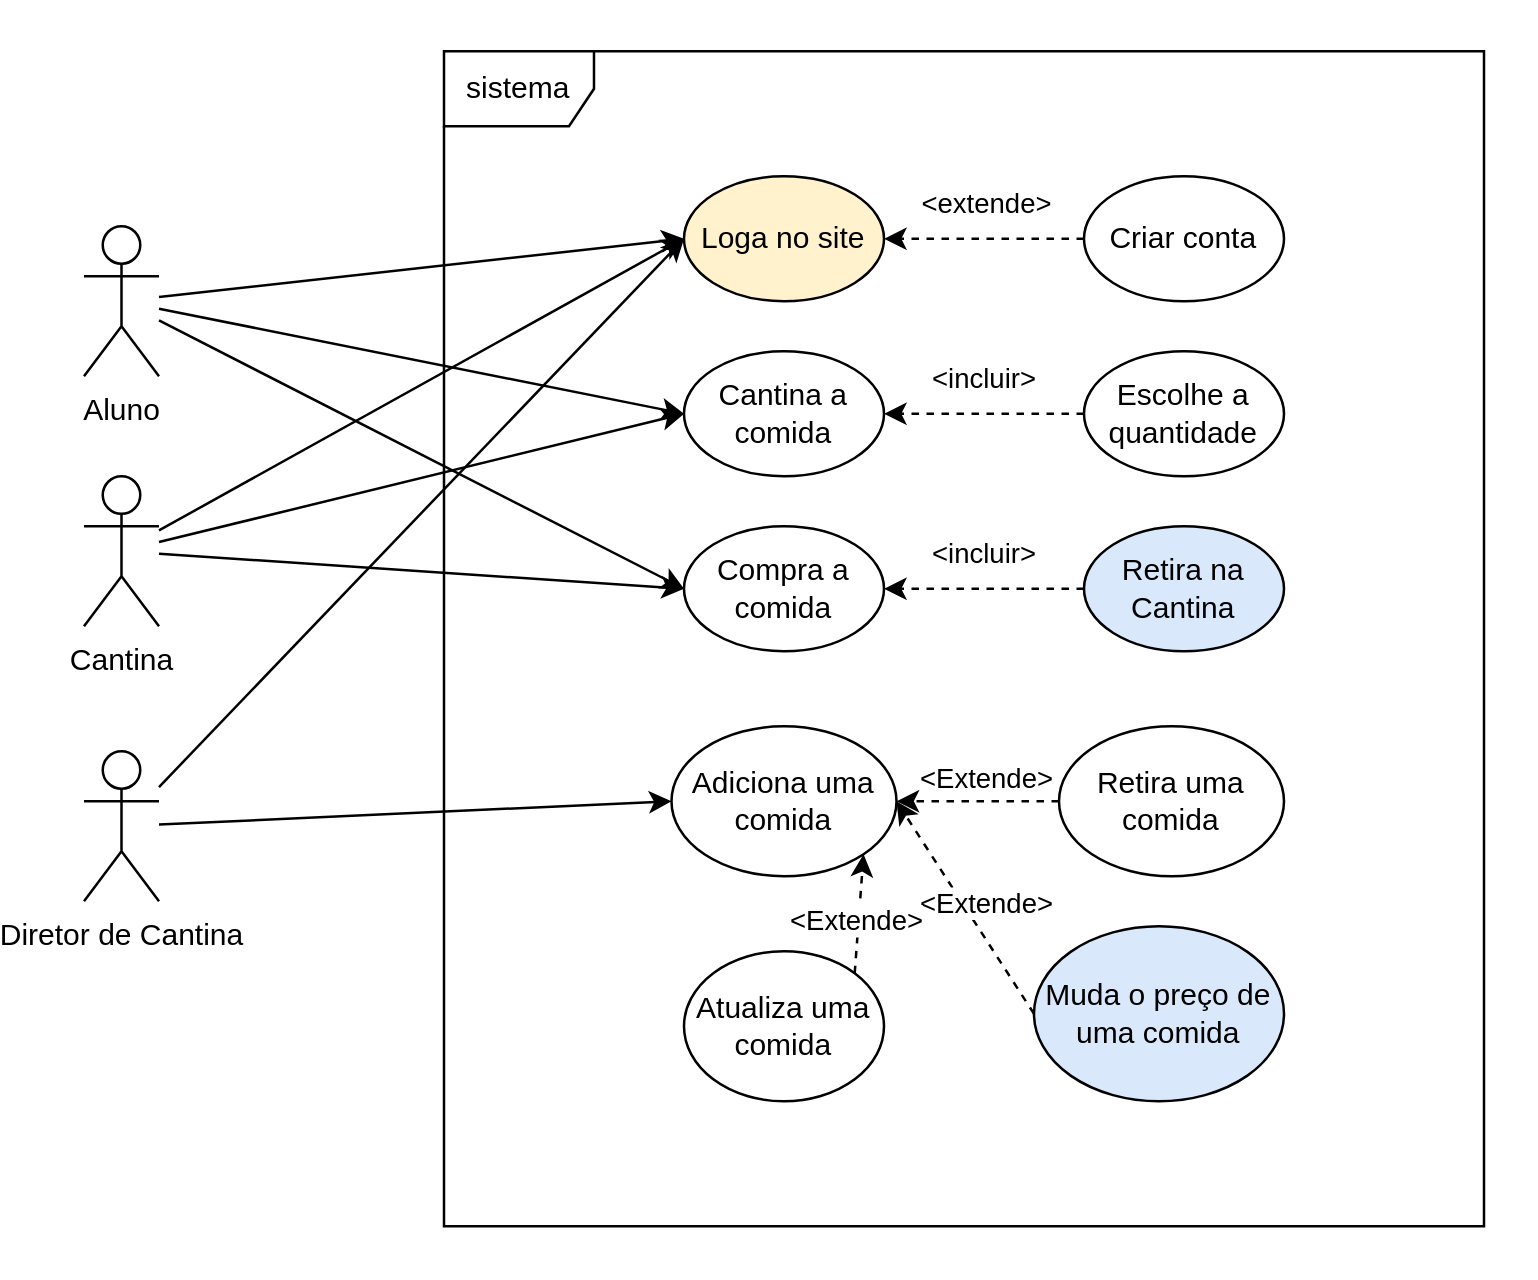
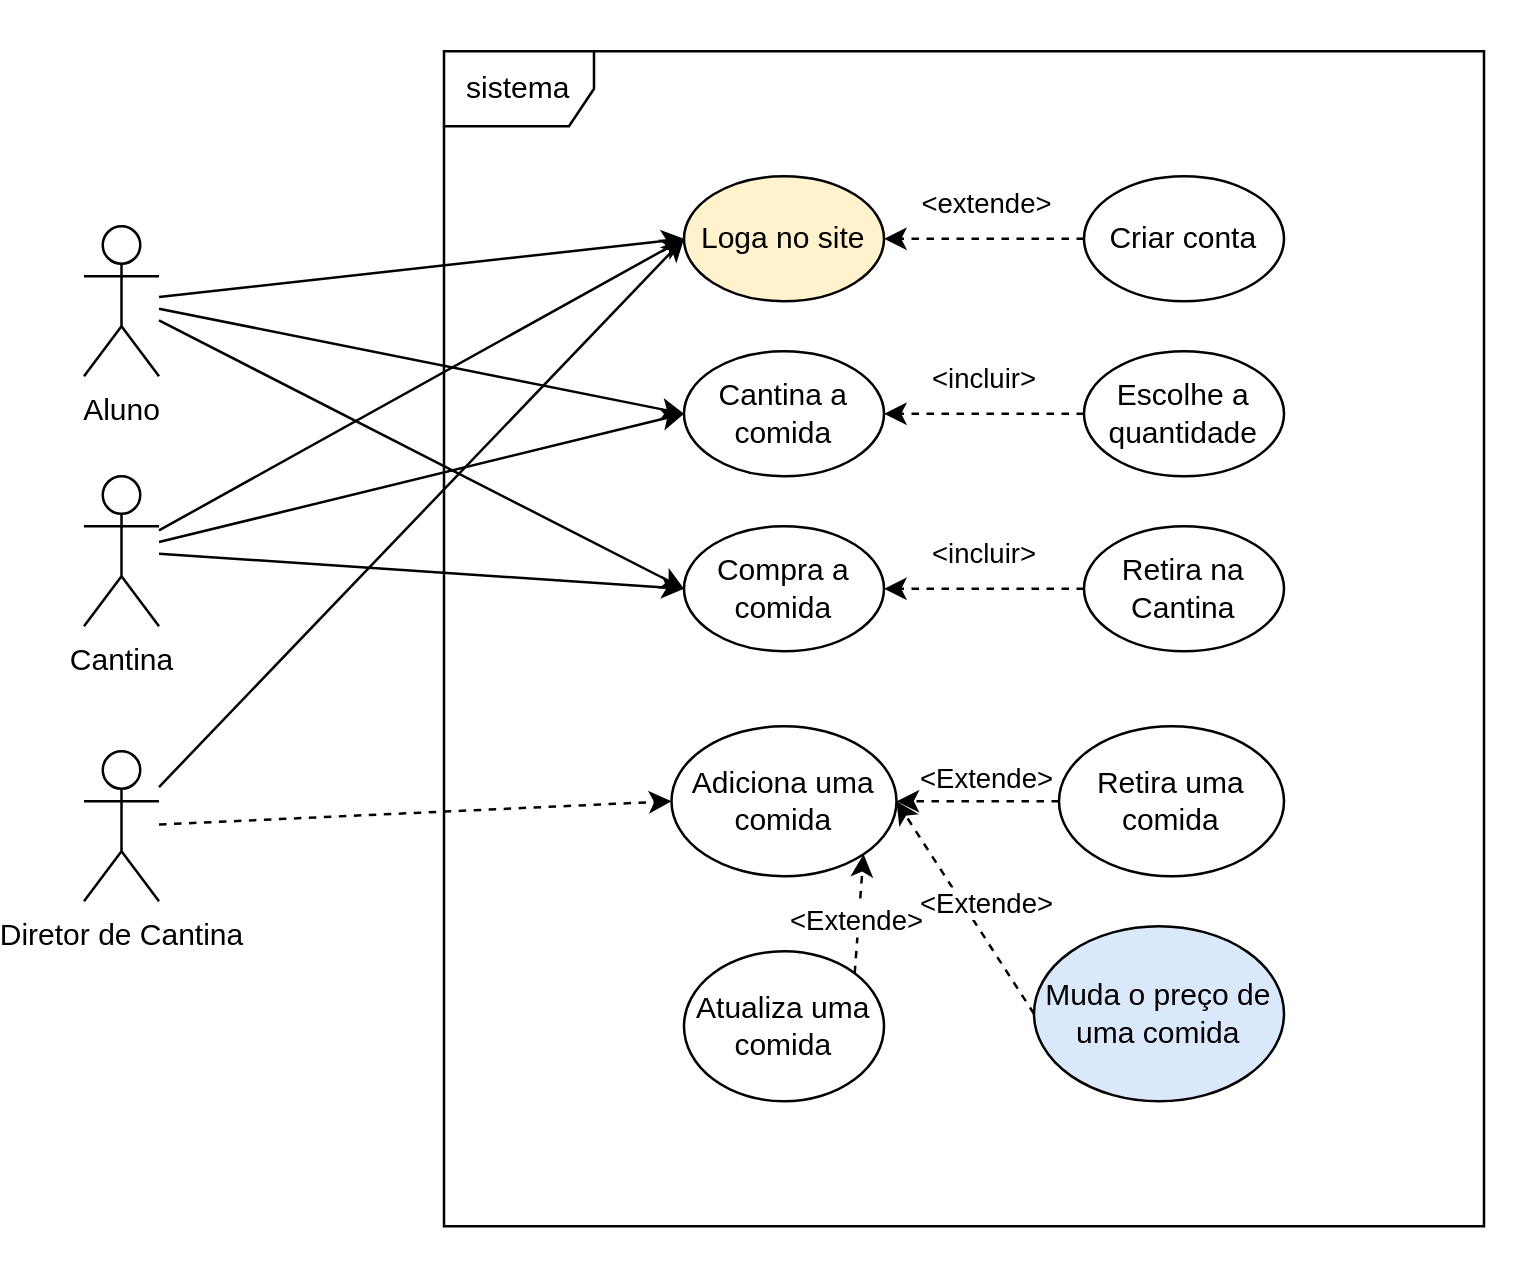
(1184, 589) -> (1184, 589)
(301, 818) -> (301, 818)
